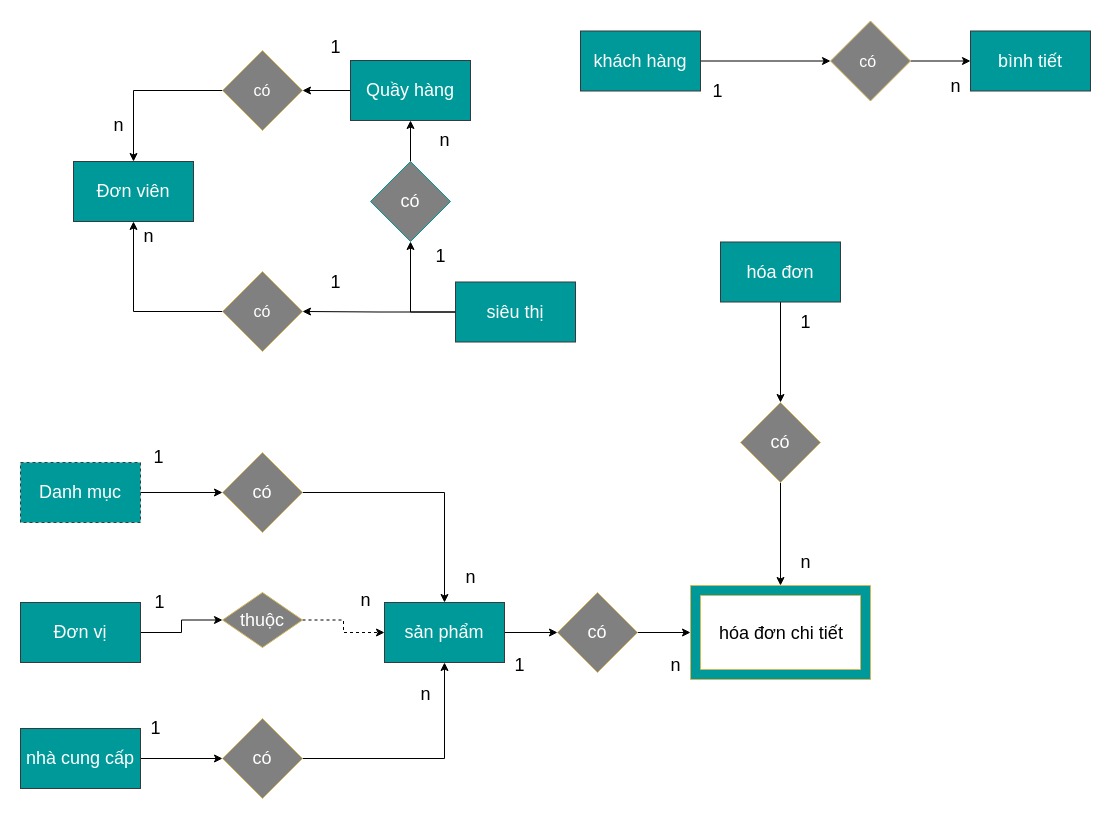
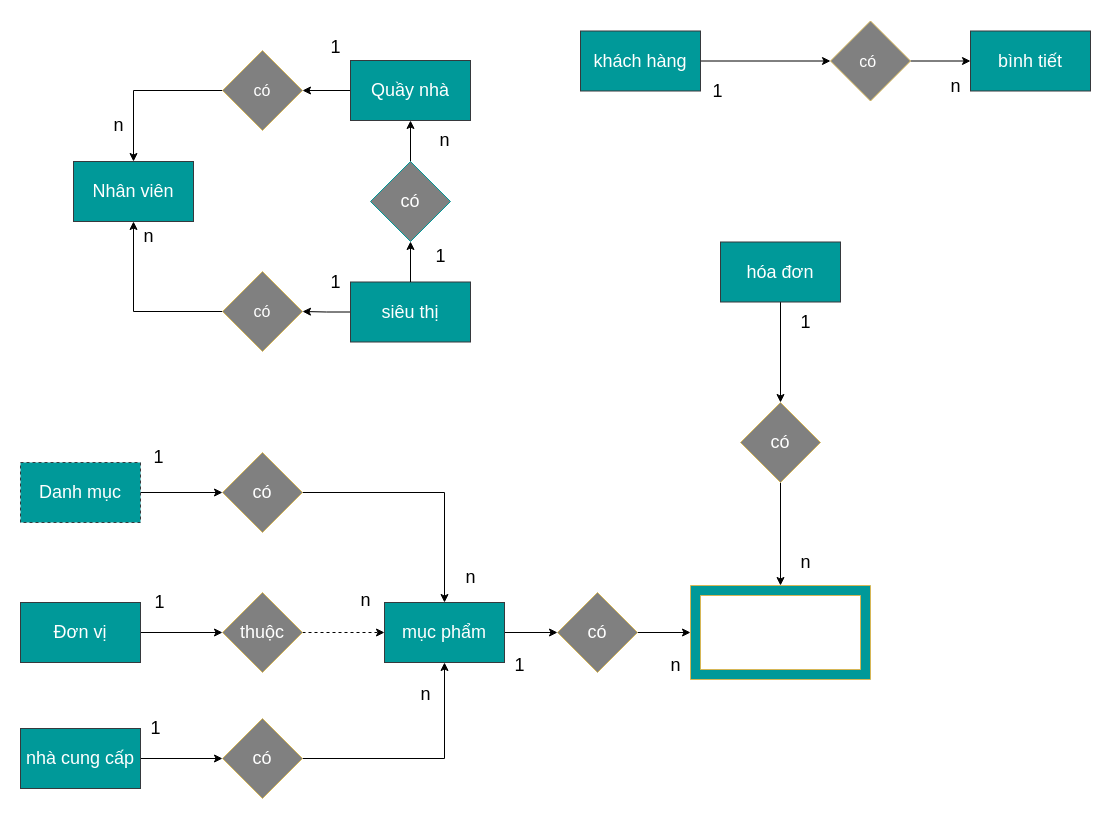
(411, 91) -> (411, 91)
(134, 192) -> (134, 192)
(516, 312) -> (411, 312)
(263, 620) -> (263, 633)
(445, 633) -> (445, 633)
(783, 634) -> none
